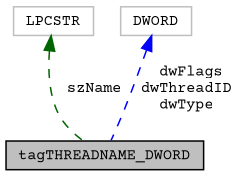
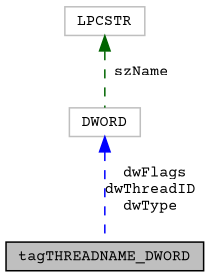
(54, 101) -> (105, 79)
